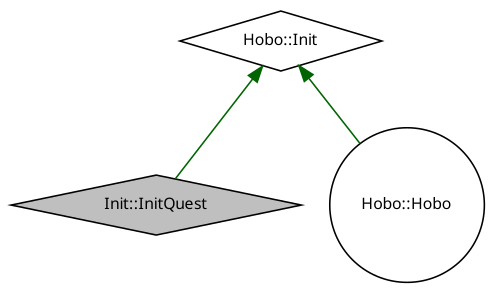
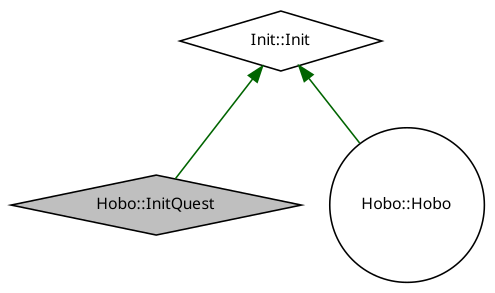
(281, 41) -> (281, 41)
(156, 205) -> (156, 205)
